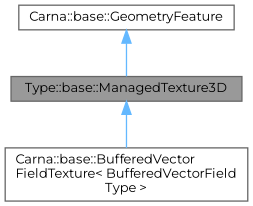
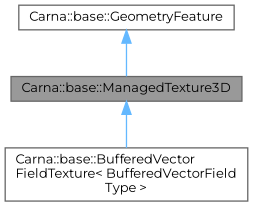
(126, 89) -> (126, 89)
